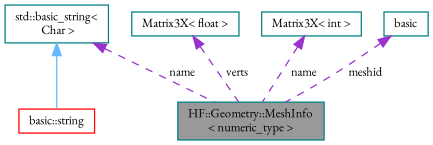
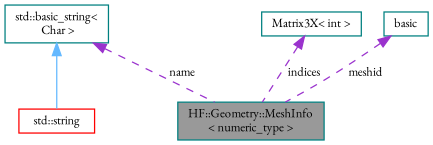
(185, 24) -> none
(303, 73) -> (303, 73)
(57, 121) -> (57, 121)
